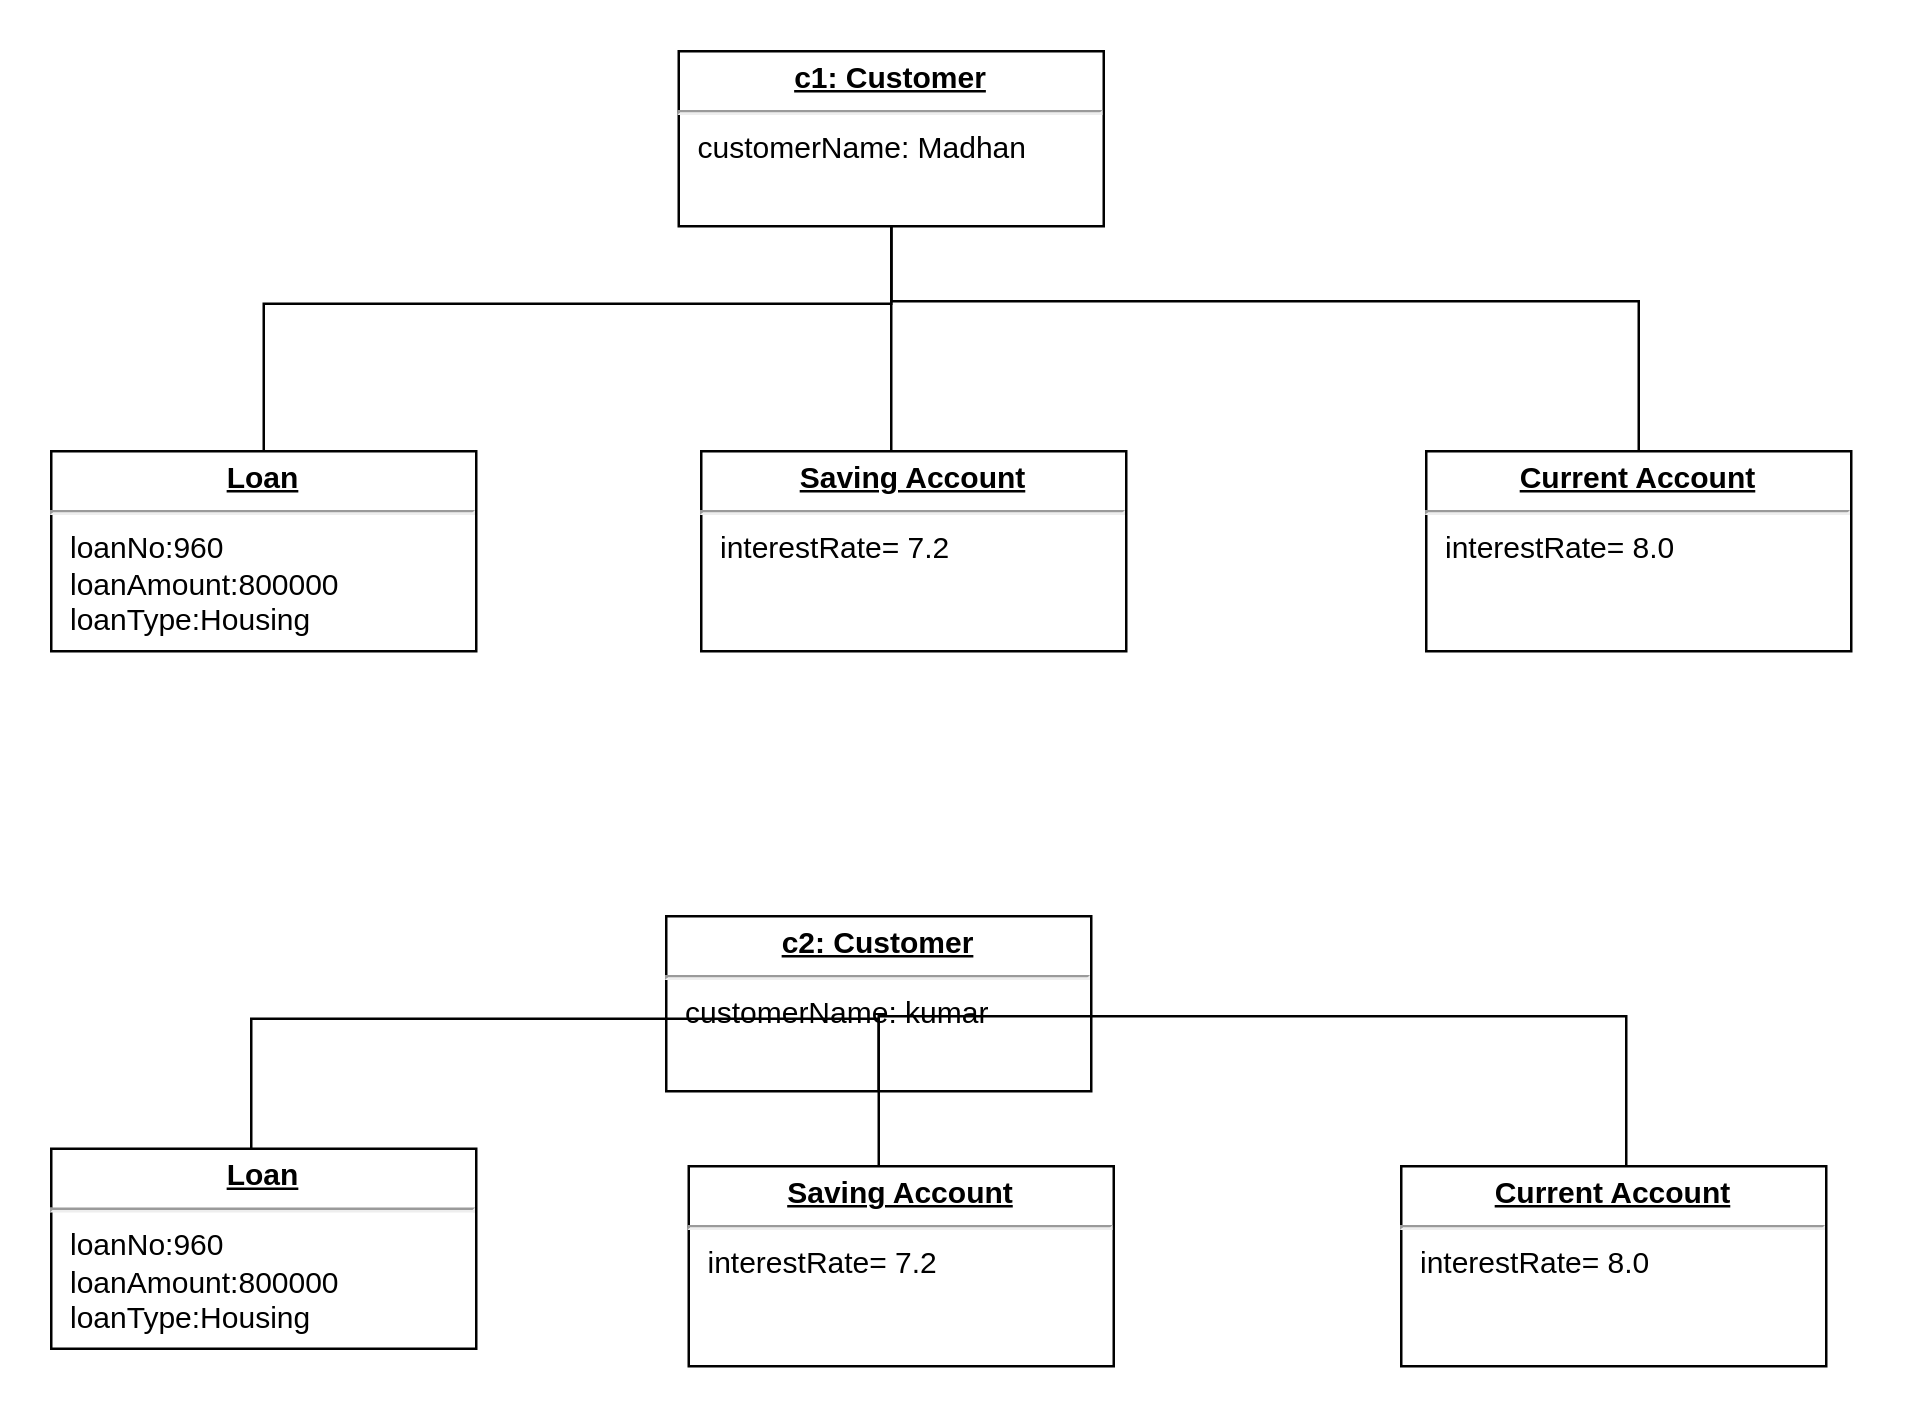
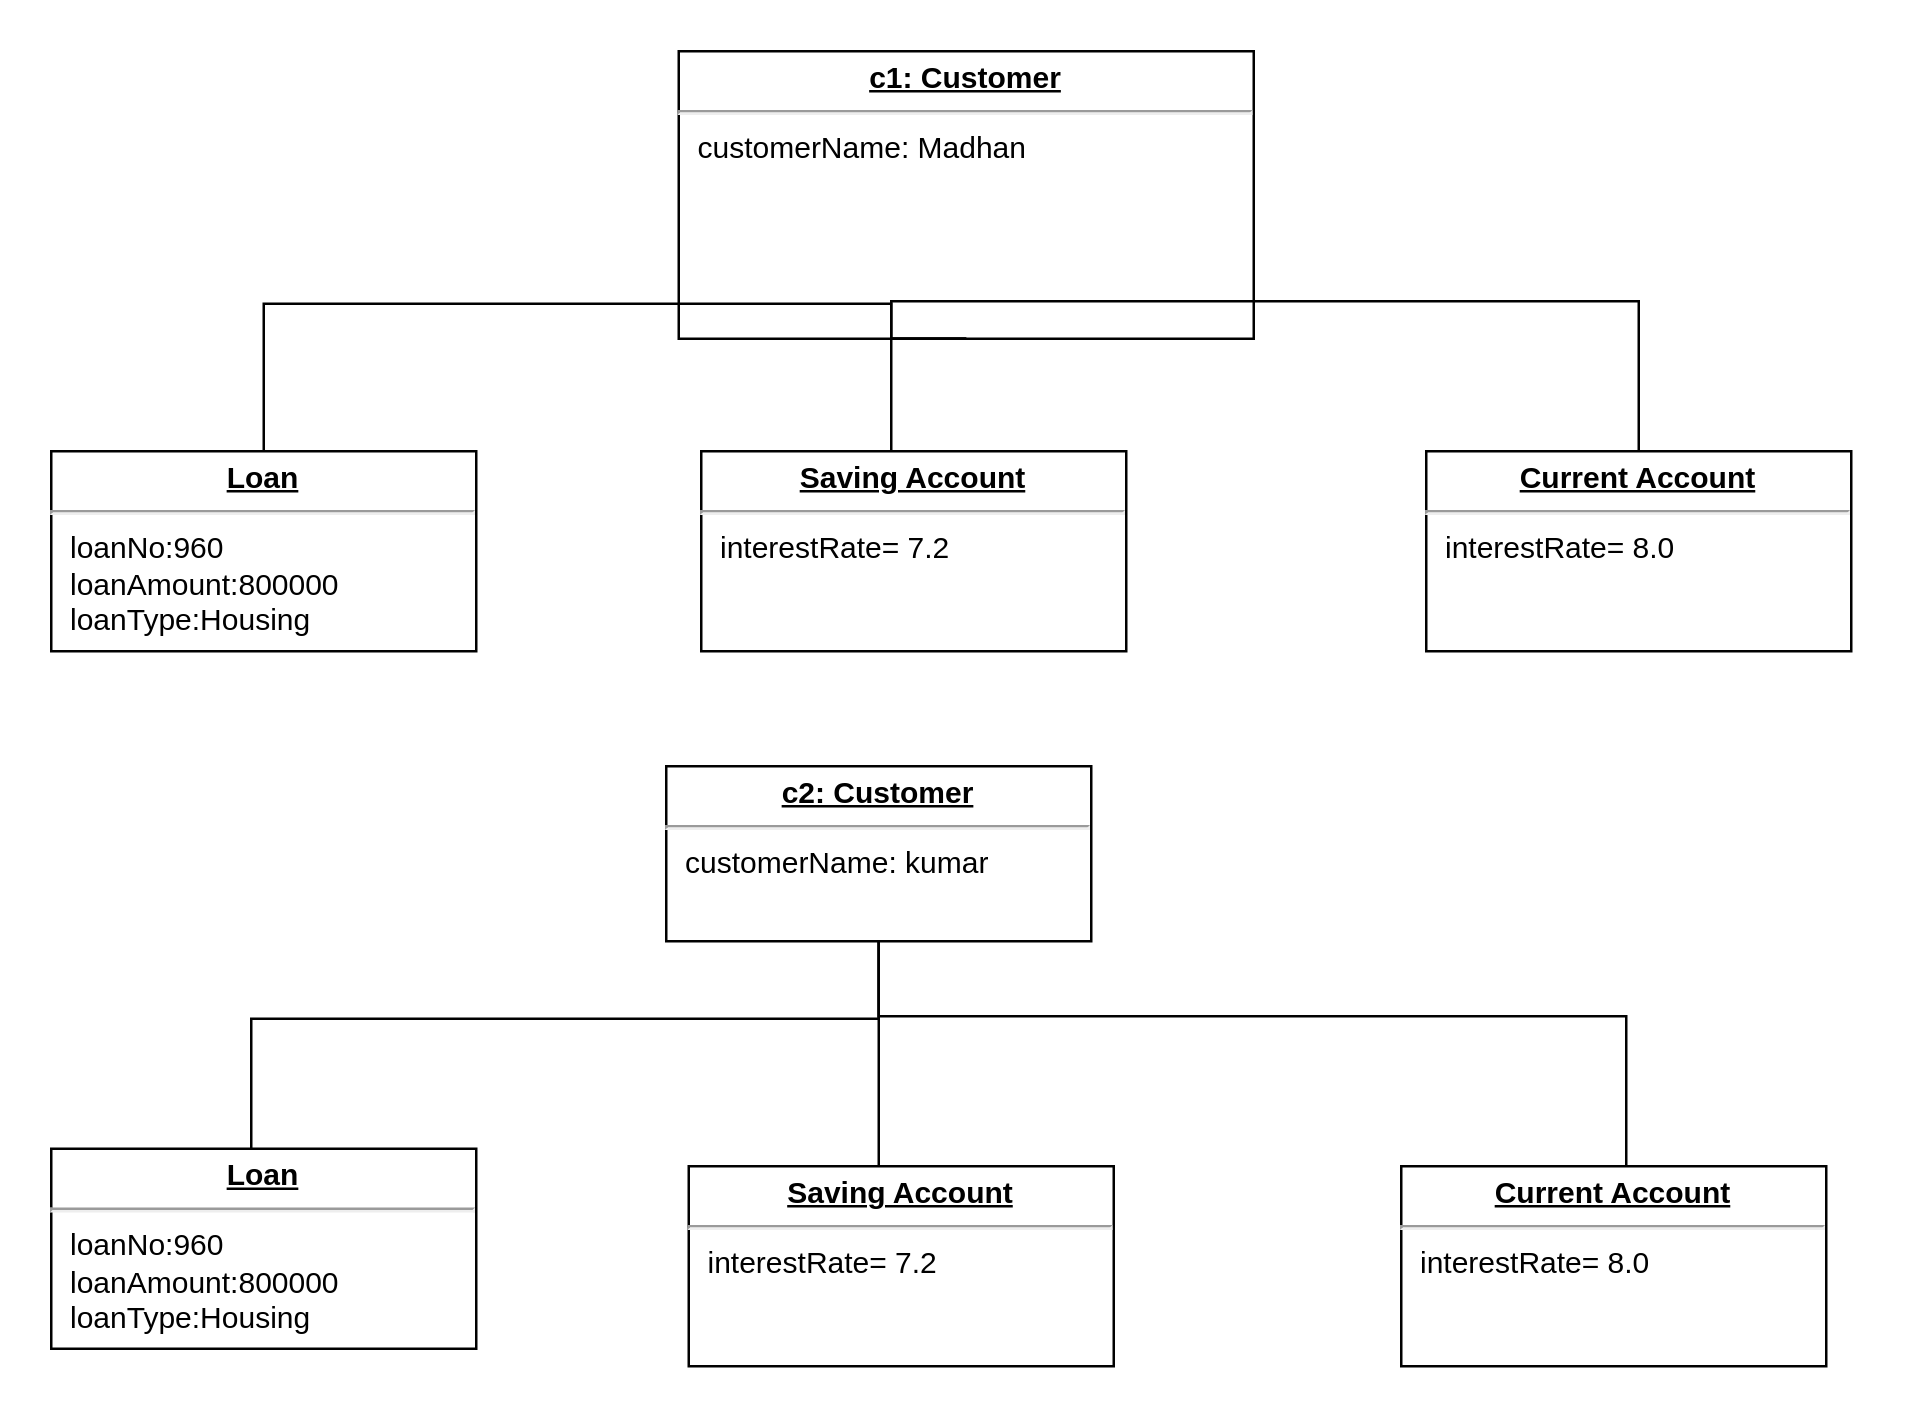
(891, 139) -> (966, 195)
(879, 1004) -> (879, 854)
